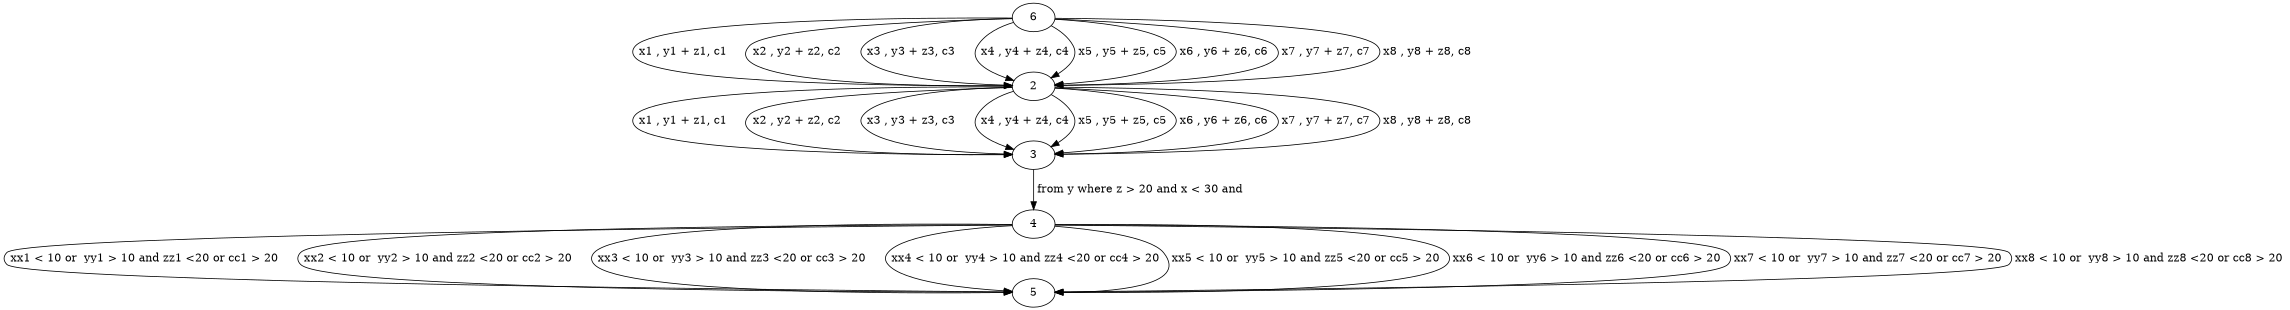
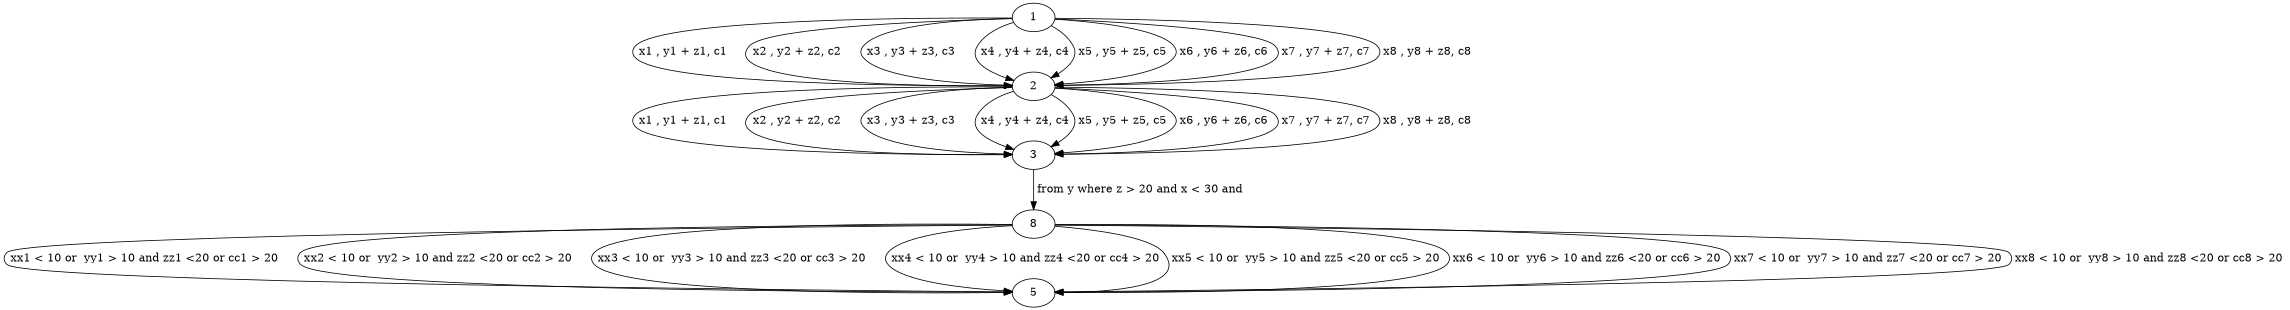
(1034, 17) -> (1034, 17)
(1034, 224) -> (1034, 224)
